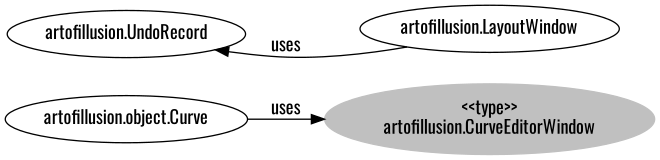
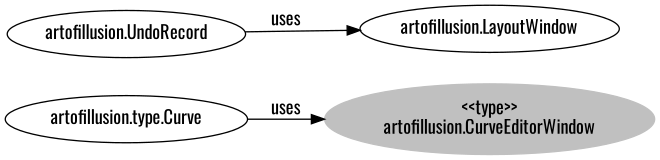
(318, 57) -> (296, 31)
(126, 119) -> (126, 119)
